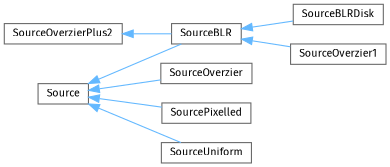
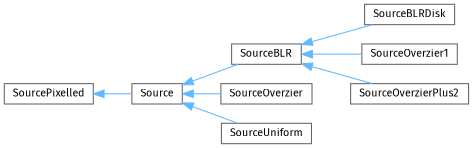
(153, 34) -> (342, 75)
(131, 103) -> (118, 94)
